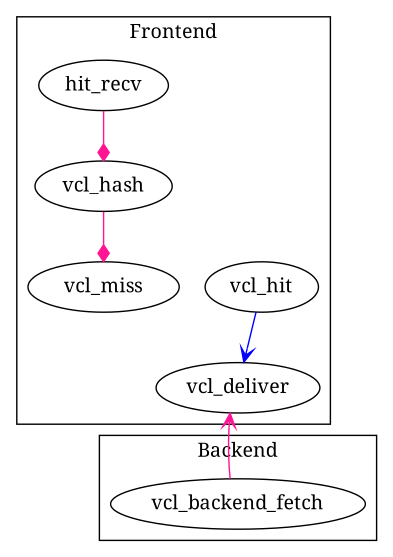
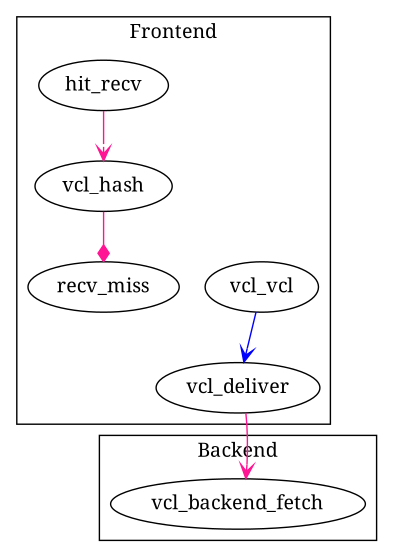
(104, 128) -> (104, 128)
(104, 287) -> (104, 287)
(262, 287) -> (262, 287)
(229, 453) -> (247, 444)
